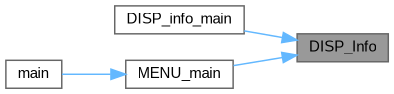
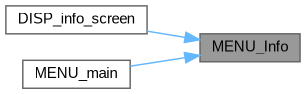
(179, 20) -> (76, 20)
(343, 48) -> (250, 48)
(34, 74) -> none
